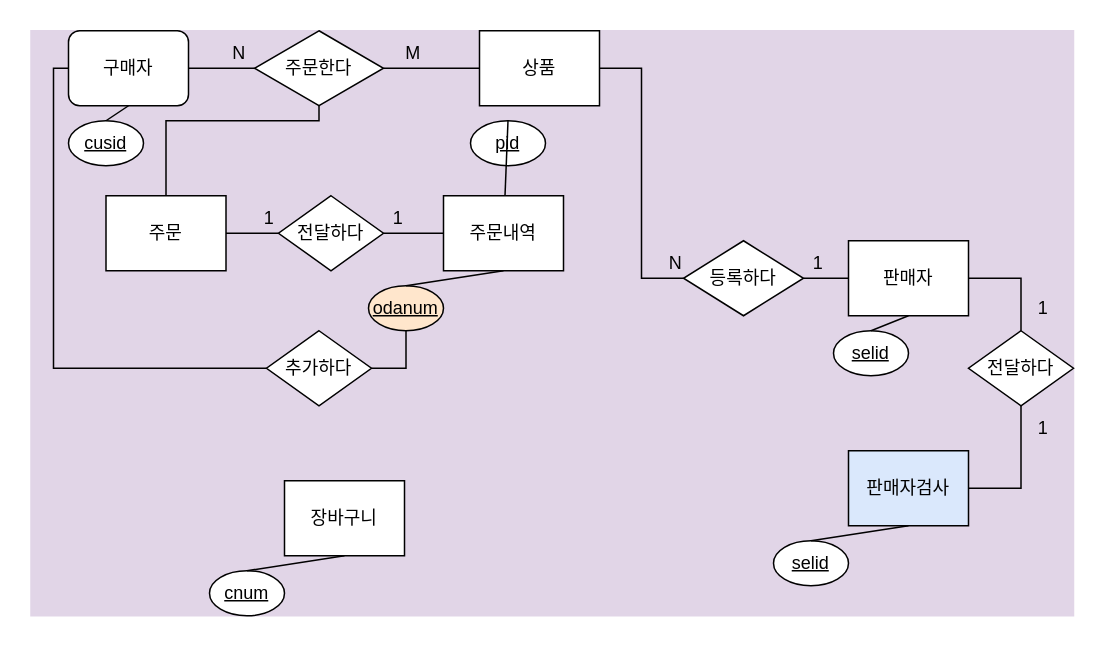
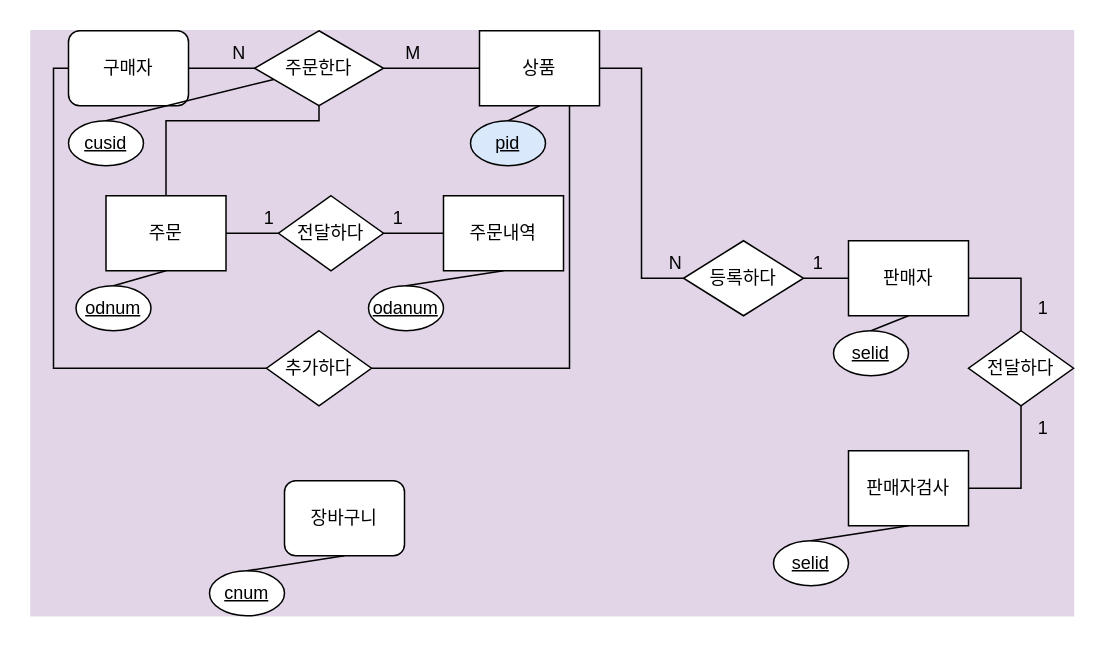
(117, 114) -> (190, 100)
(508, 143) -> (508, 143)
(506, 158) -> (524, 113)
none -> (139, 279)
none -> (113, 308)
(406, 308) -> (406, 308)
(406, 351) -> (569, 320)
(908, 488) -> (908, 488)
(344, 518) -> (344, 518)
